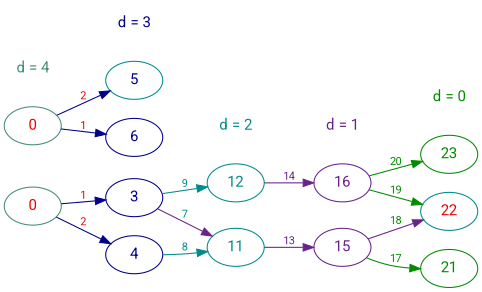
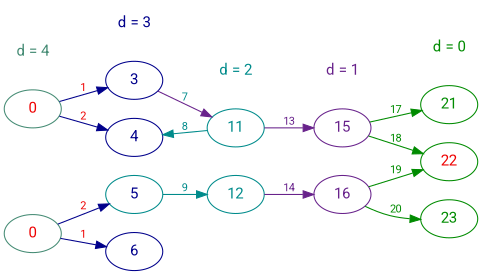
(180, 191) -> (180, 194)
(449, 211) -> (449, 162)
(391, 231) -> (391, 143)
(180, 254) -> (190, 132)
